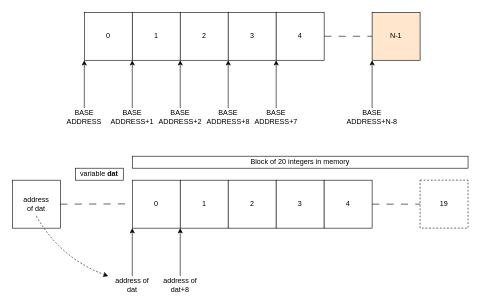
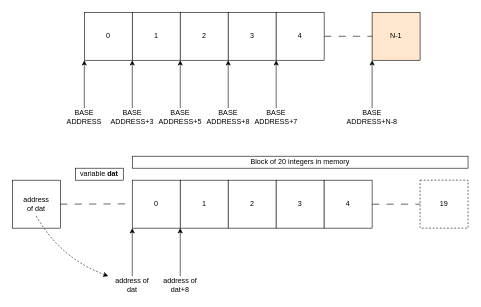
(132, 117) -> (132, 117)
(180, 117) -> (180, 117)
